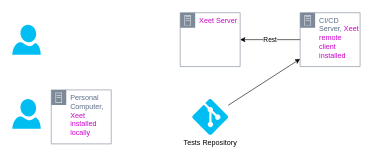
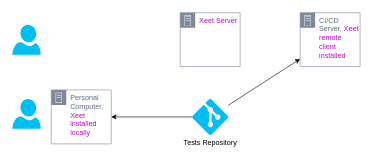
(272, 39) -> none
none -> (116, 117)
